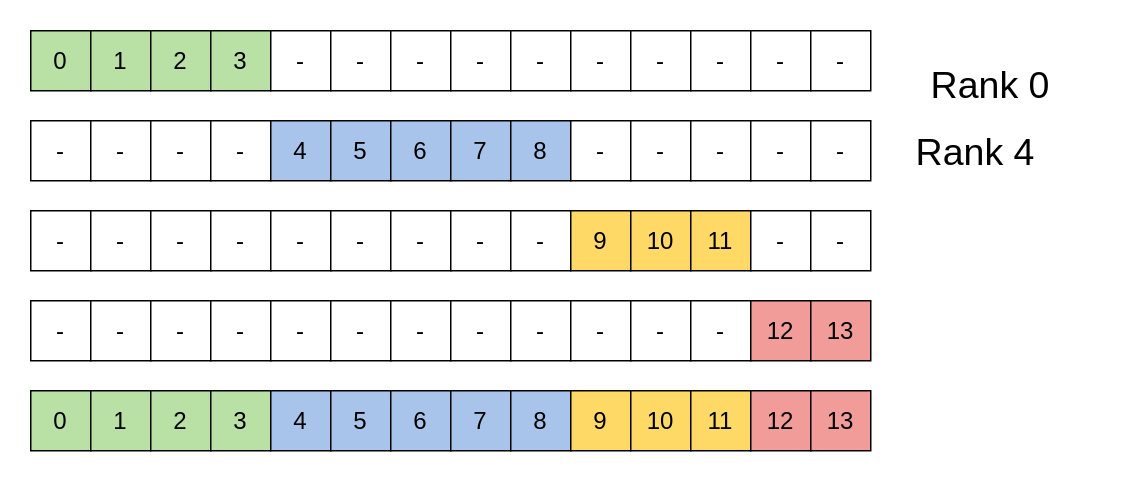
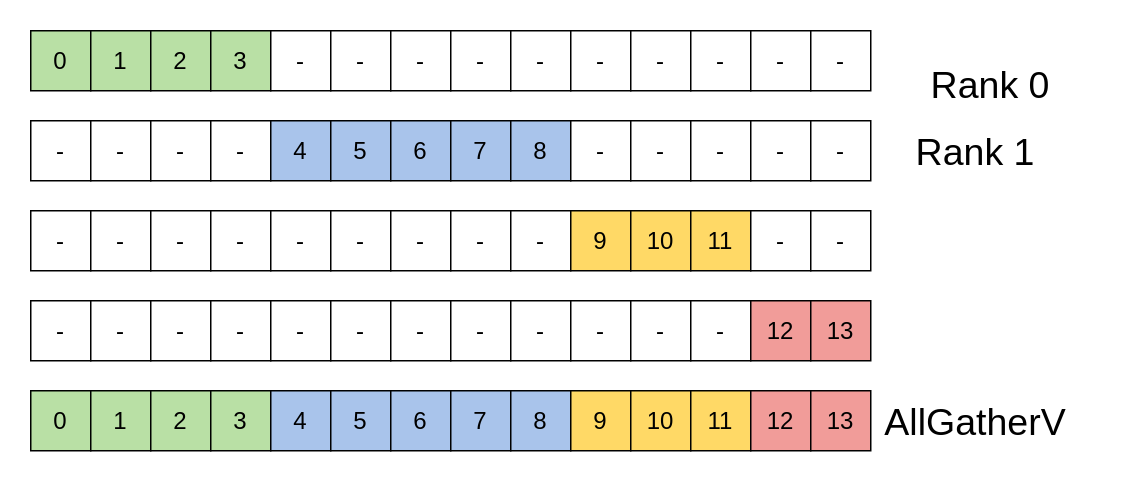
(976, 151) -> (976, 151)
none -> (976, 421)
